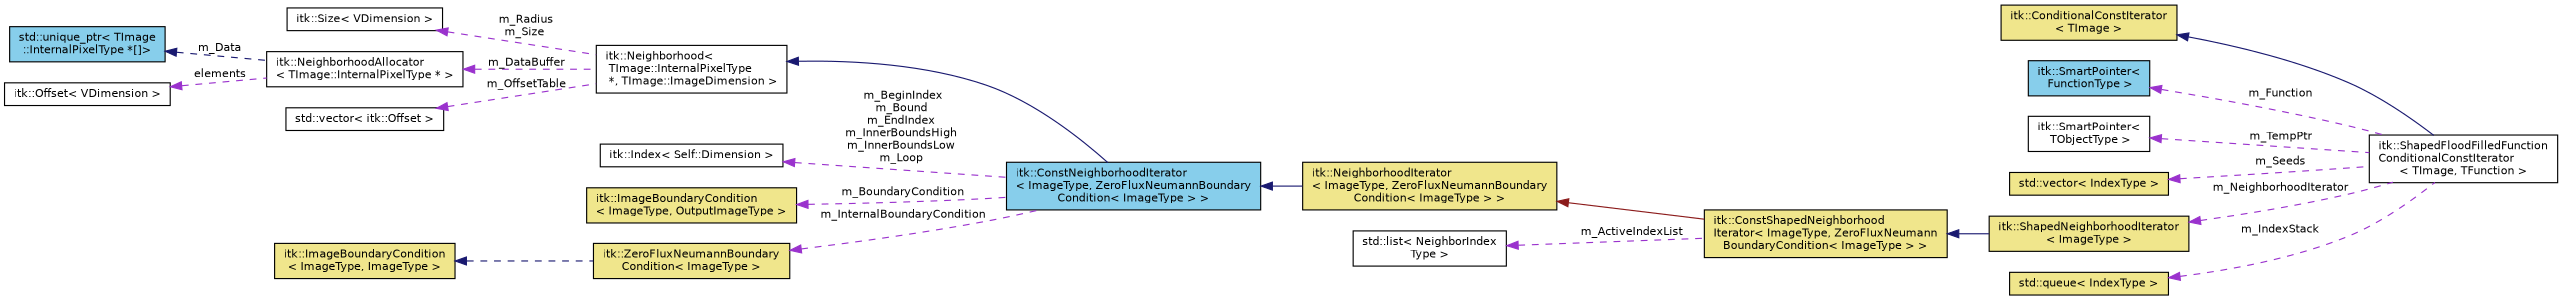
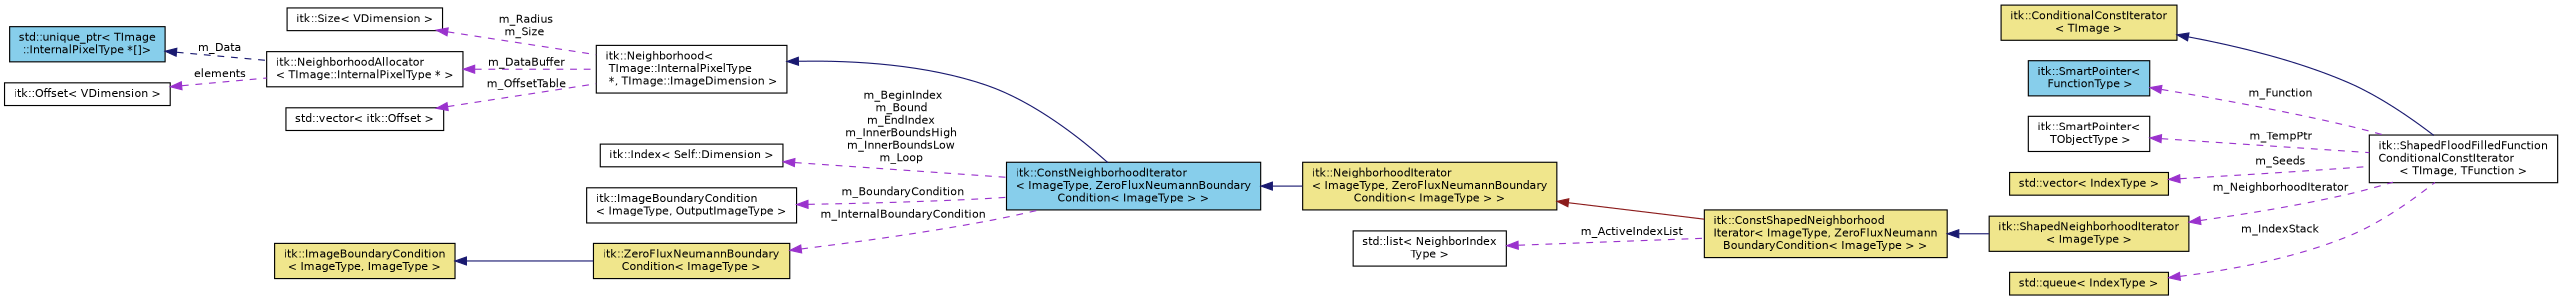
(692, 205) -> (692, 205)
(530, 261) -> (530, 261)
